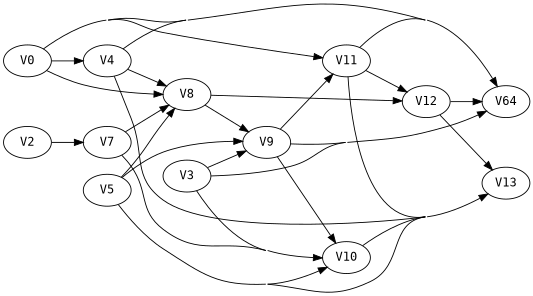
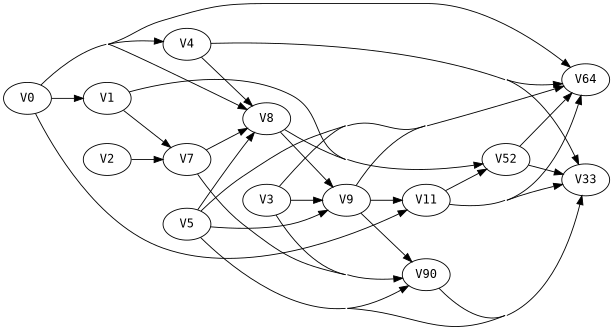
none -> (107, 98)
(426, 102) -> (506, 160)
none -> (268, 160)
(506, 183) -> (586, 180)
(346, 258) -> (426, 275)
